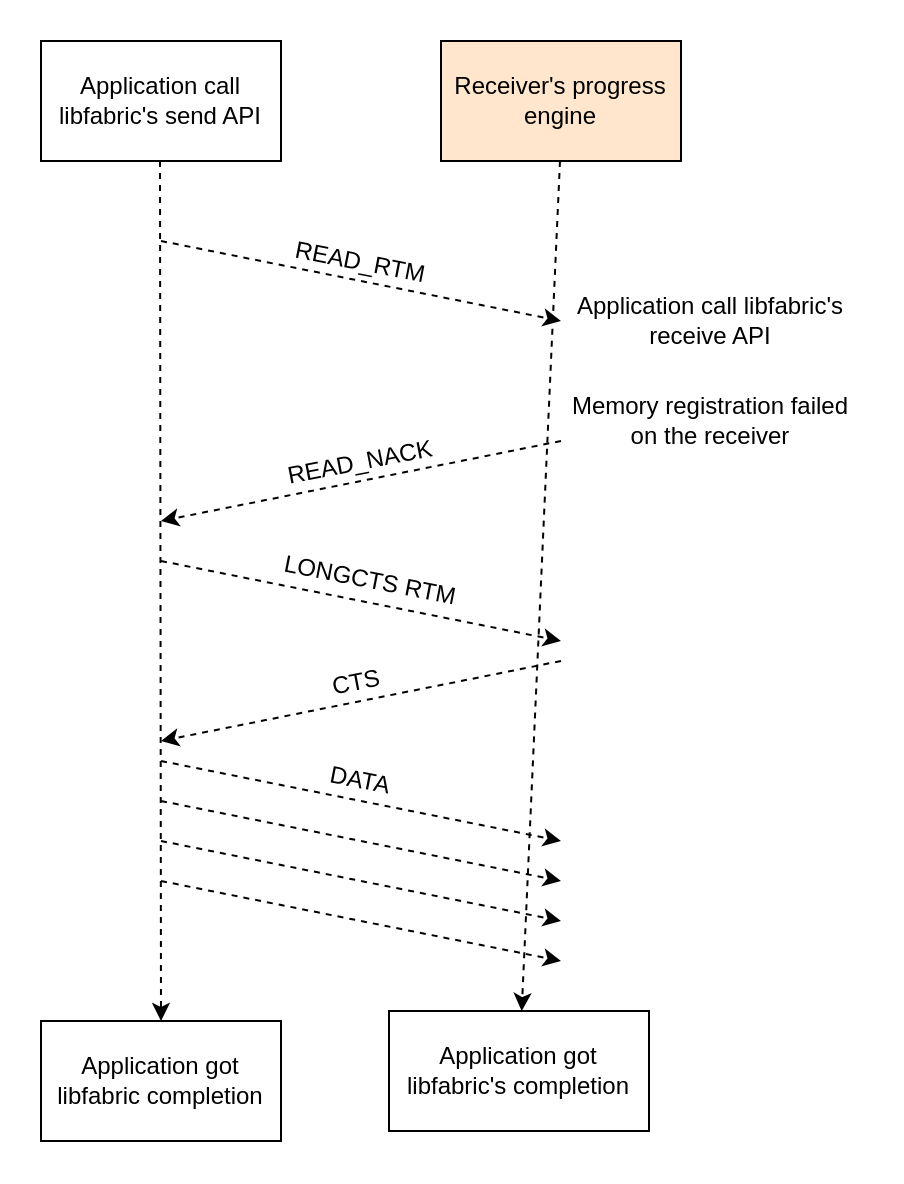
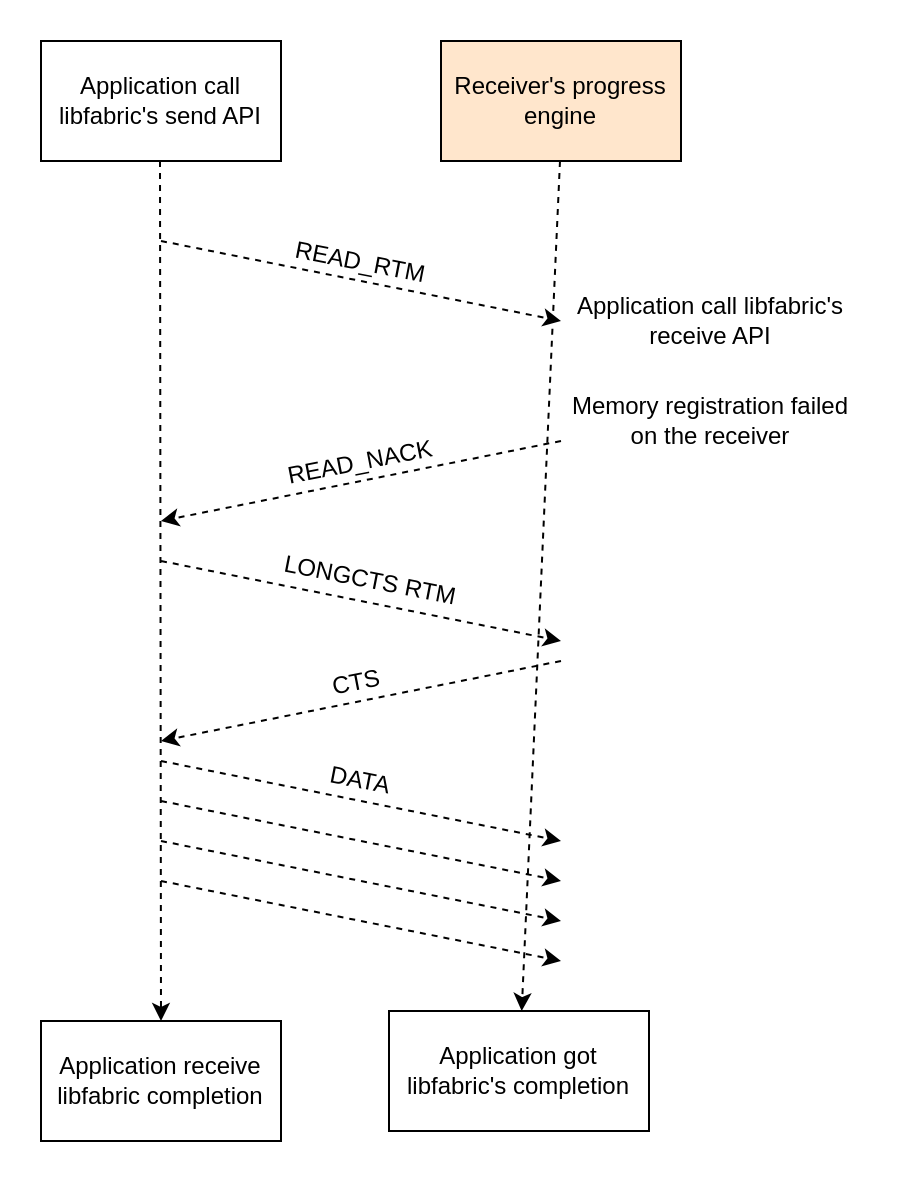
(161, 1081) -> (161, 1081)
